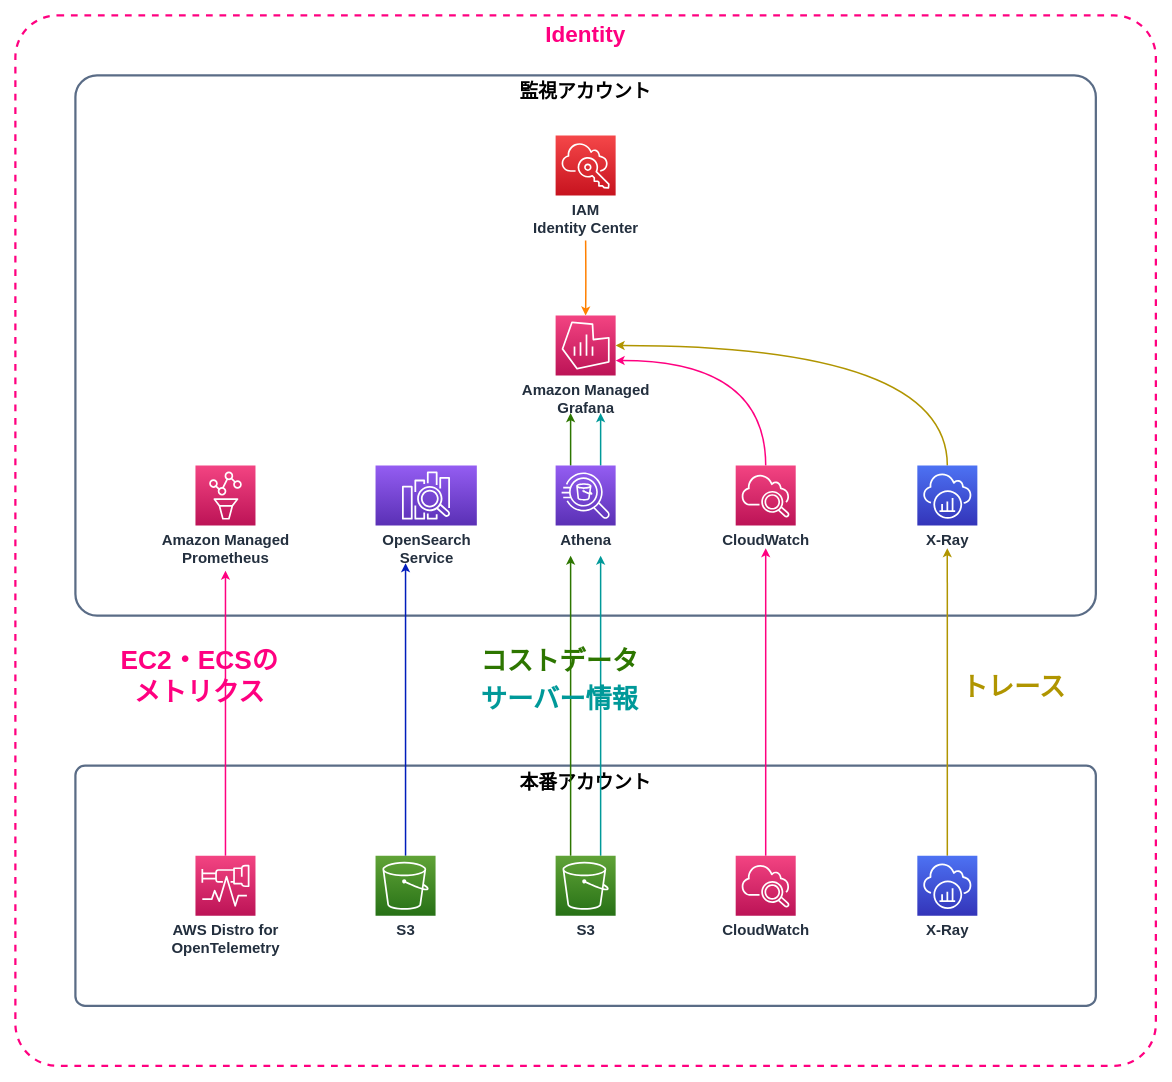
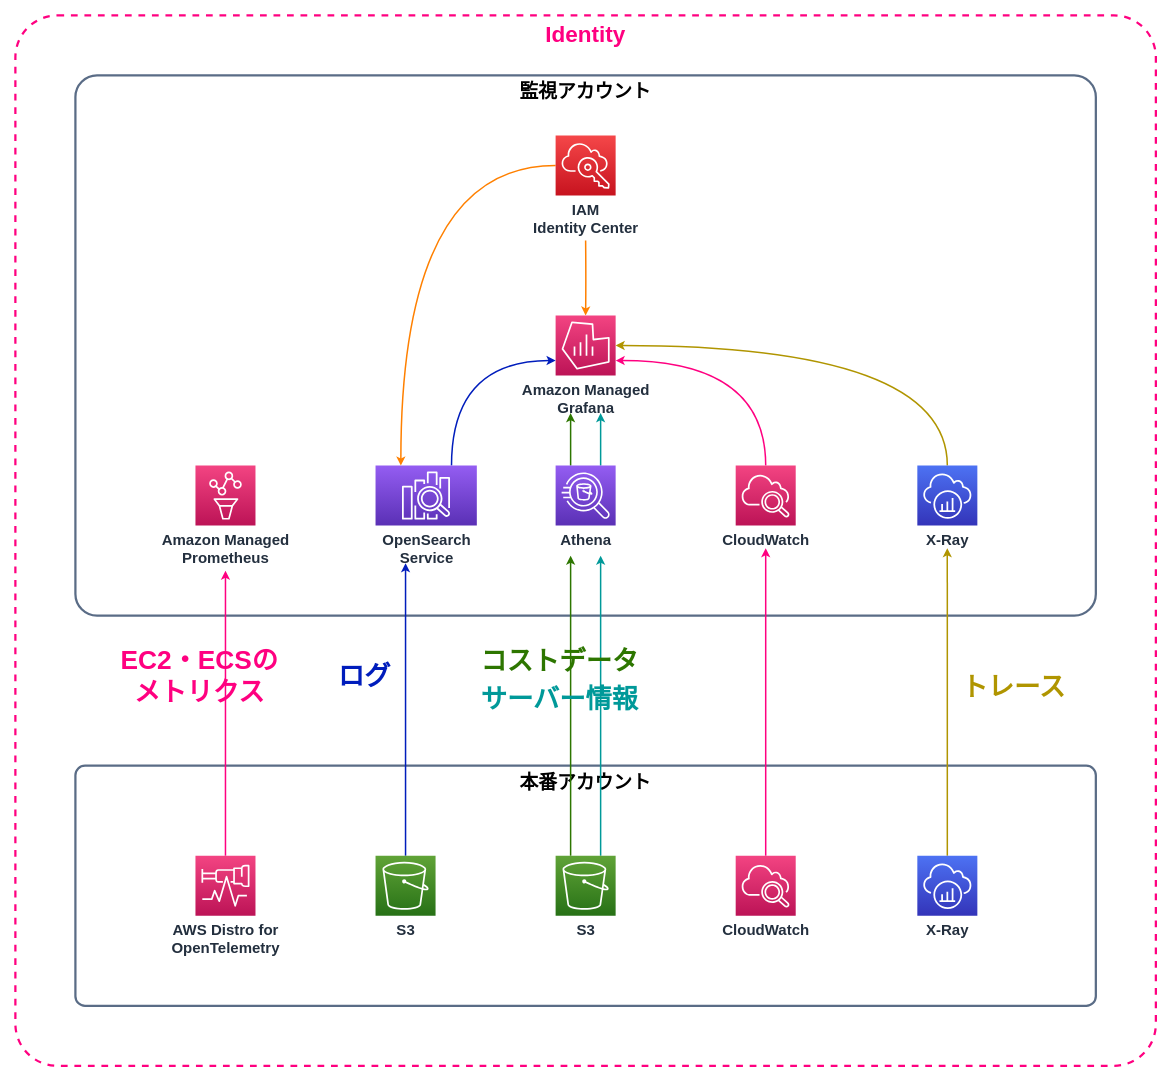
none -> (424, 276)
none -> (474, 389)
none -> (364, 675)
